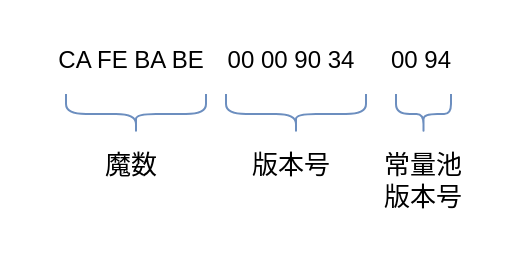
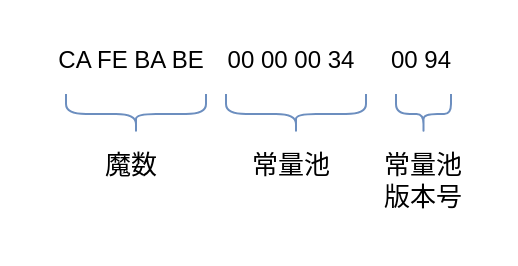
(292, 61) -> (292, 61)
(292, 165) -> (292, 165)
